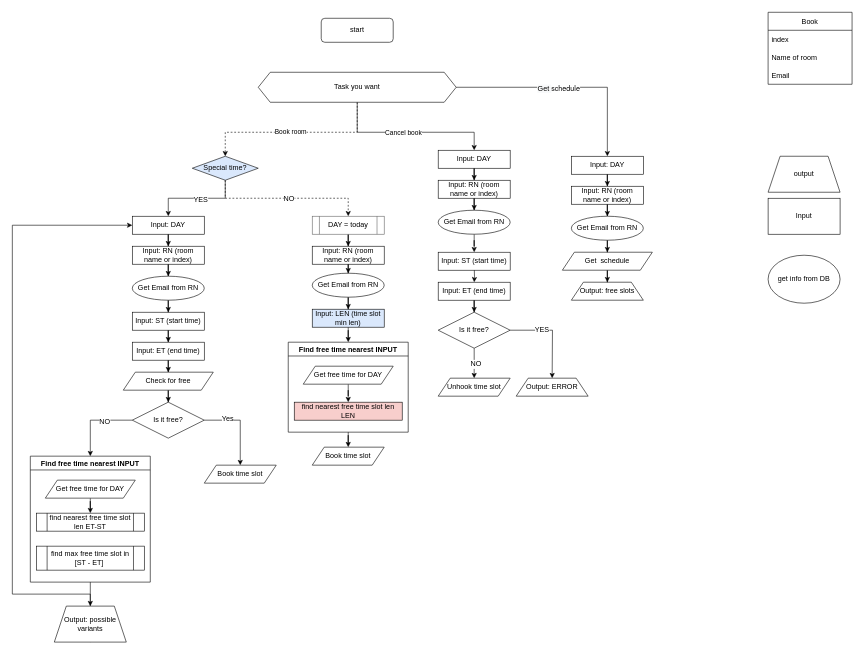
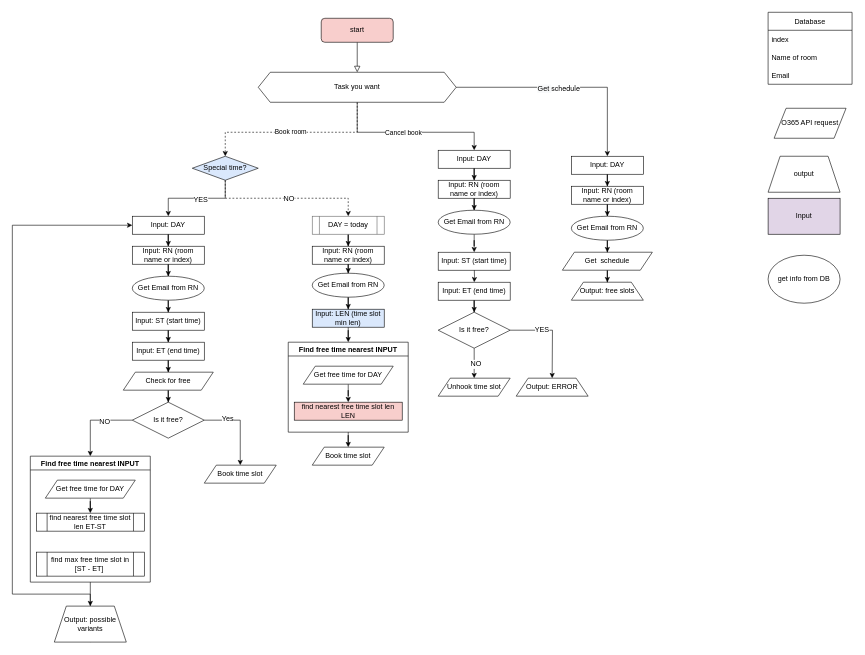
(810, 22) -> (810, 22)
(357, 30) -> (357, 30)
none -> (357, 54)
none -> (810, 123)
(804, 216) -> (804, 216)
(90, 558) -> (90, 564)
